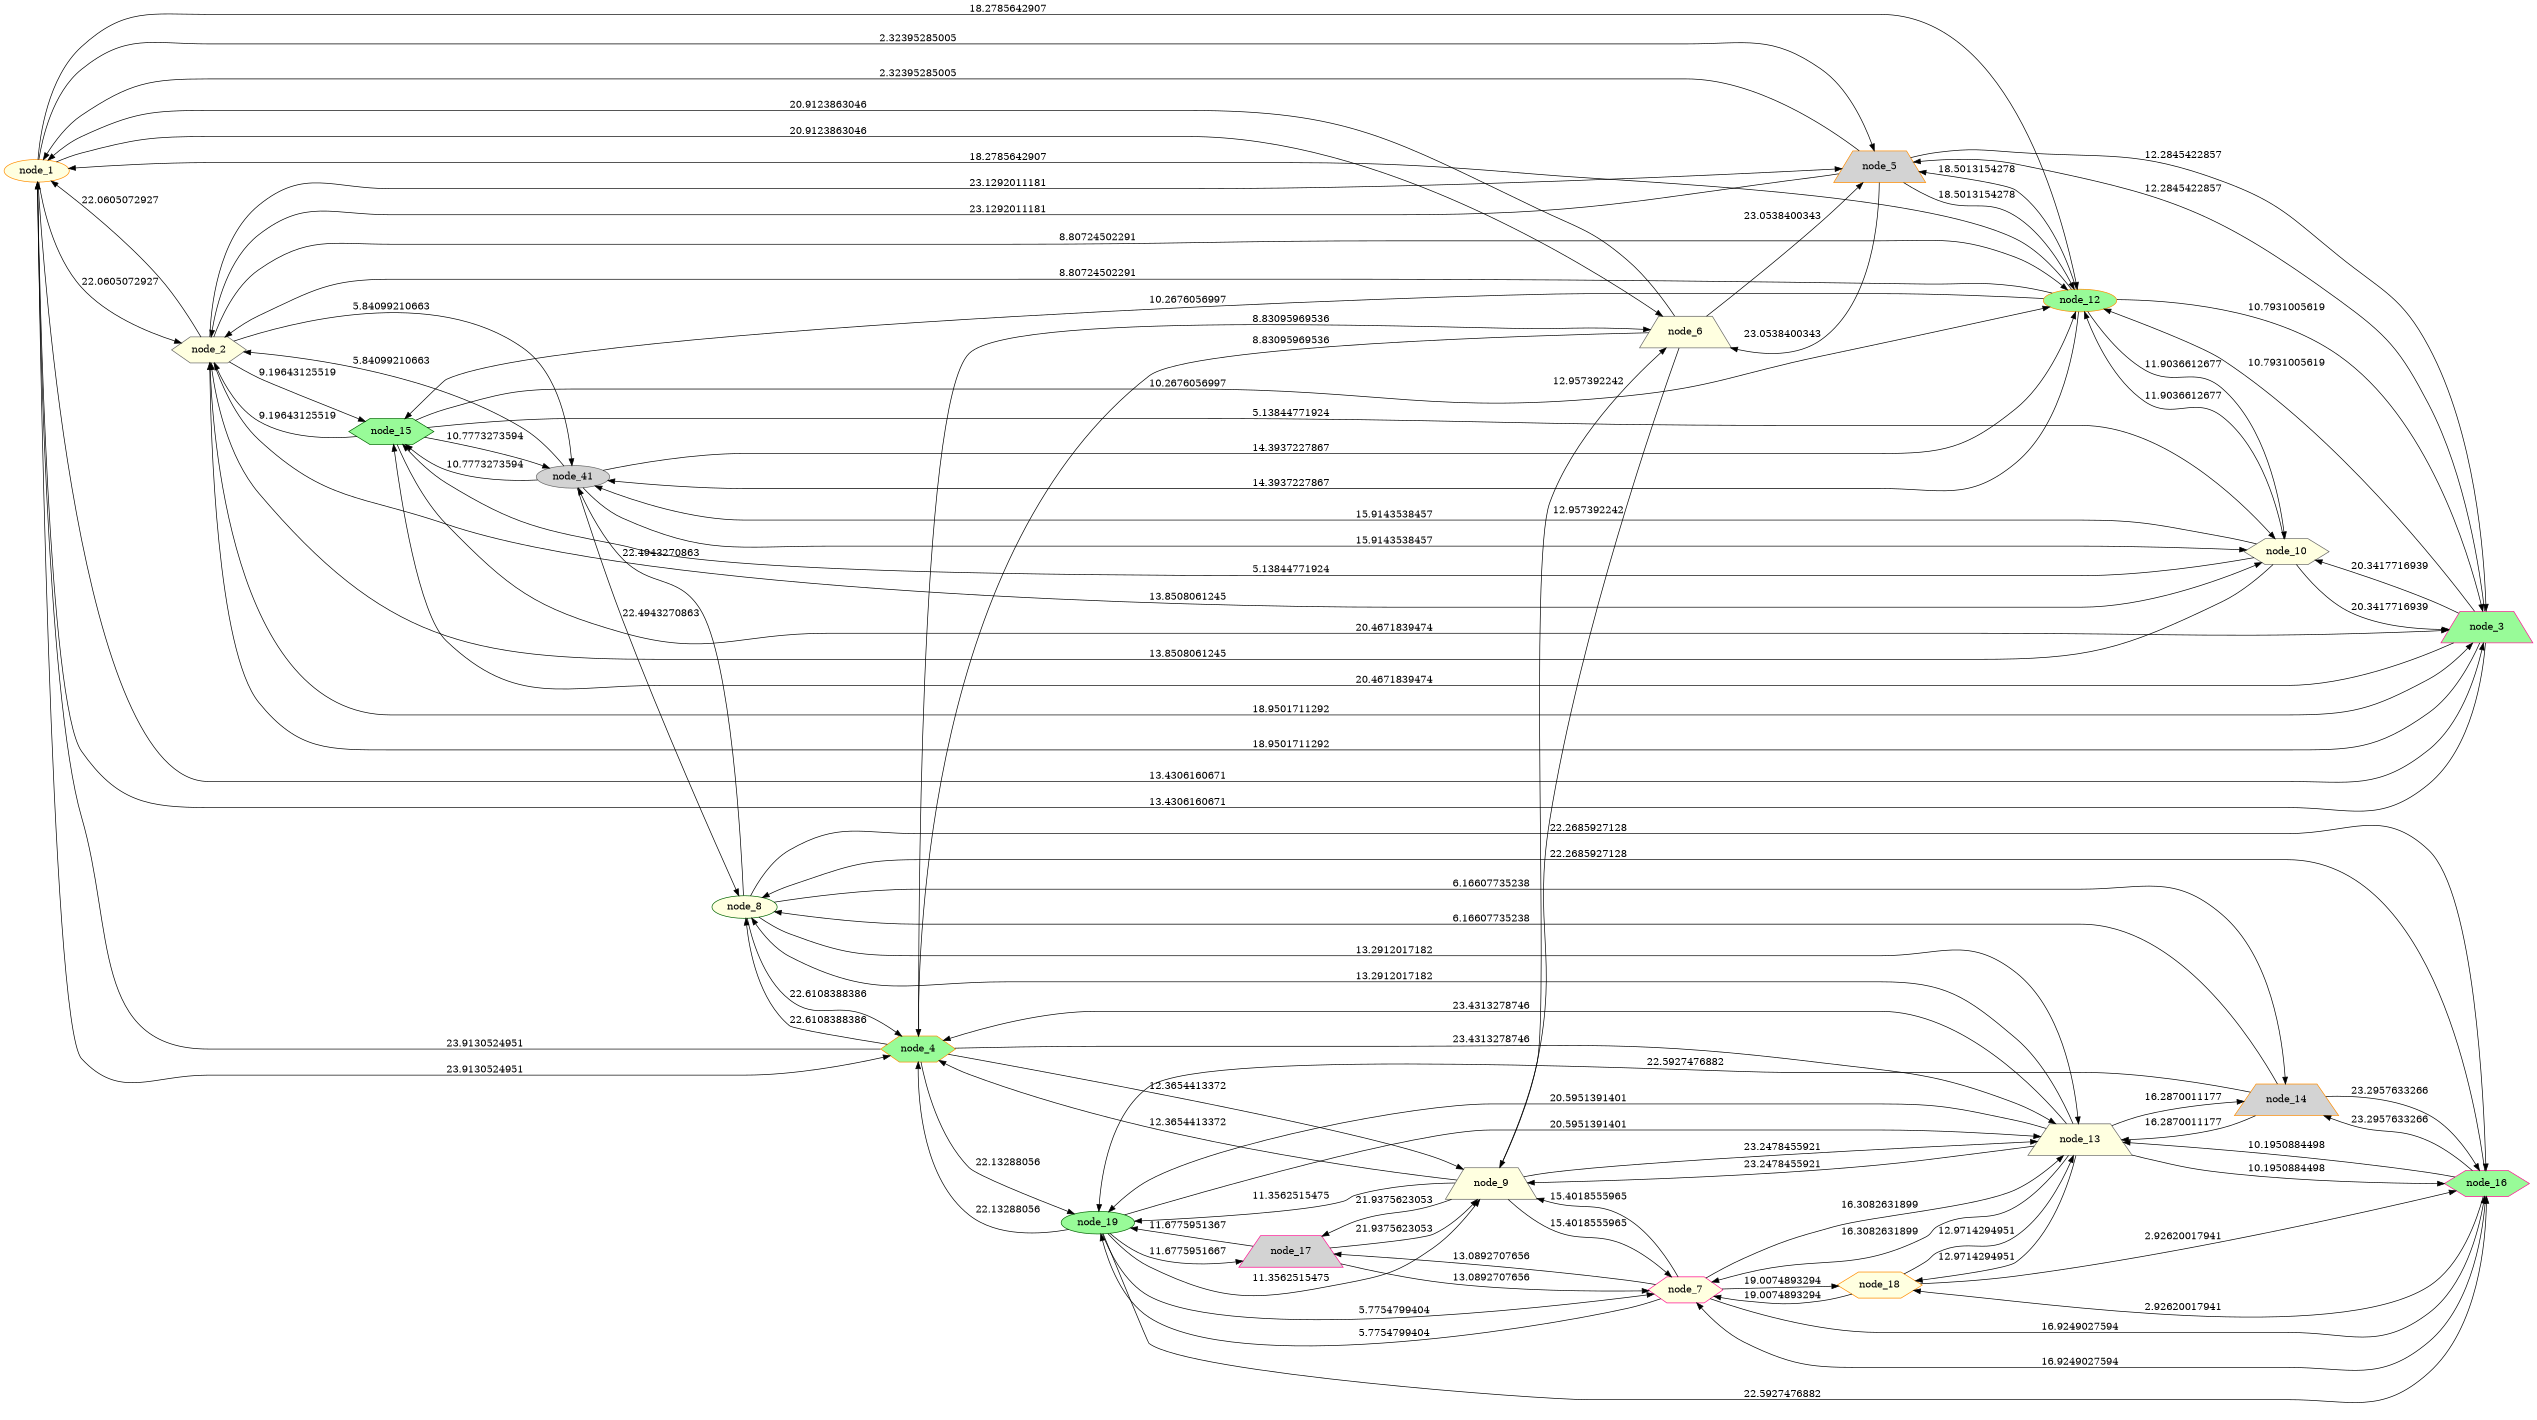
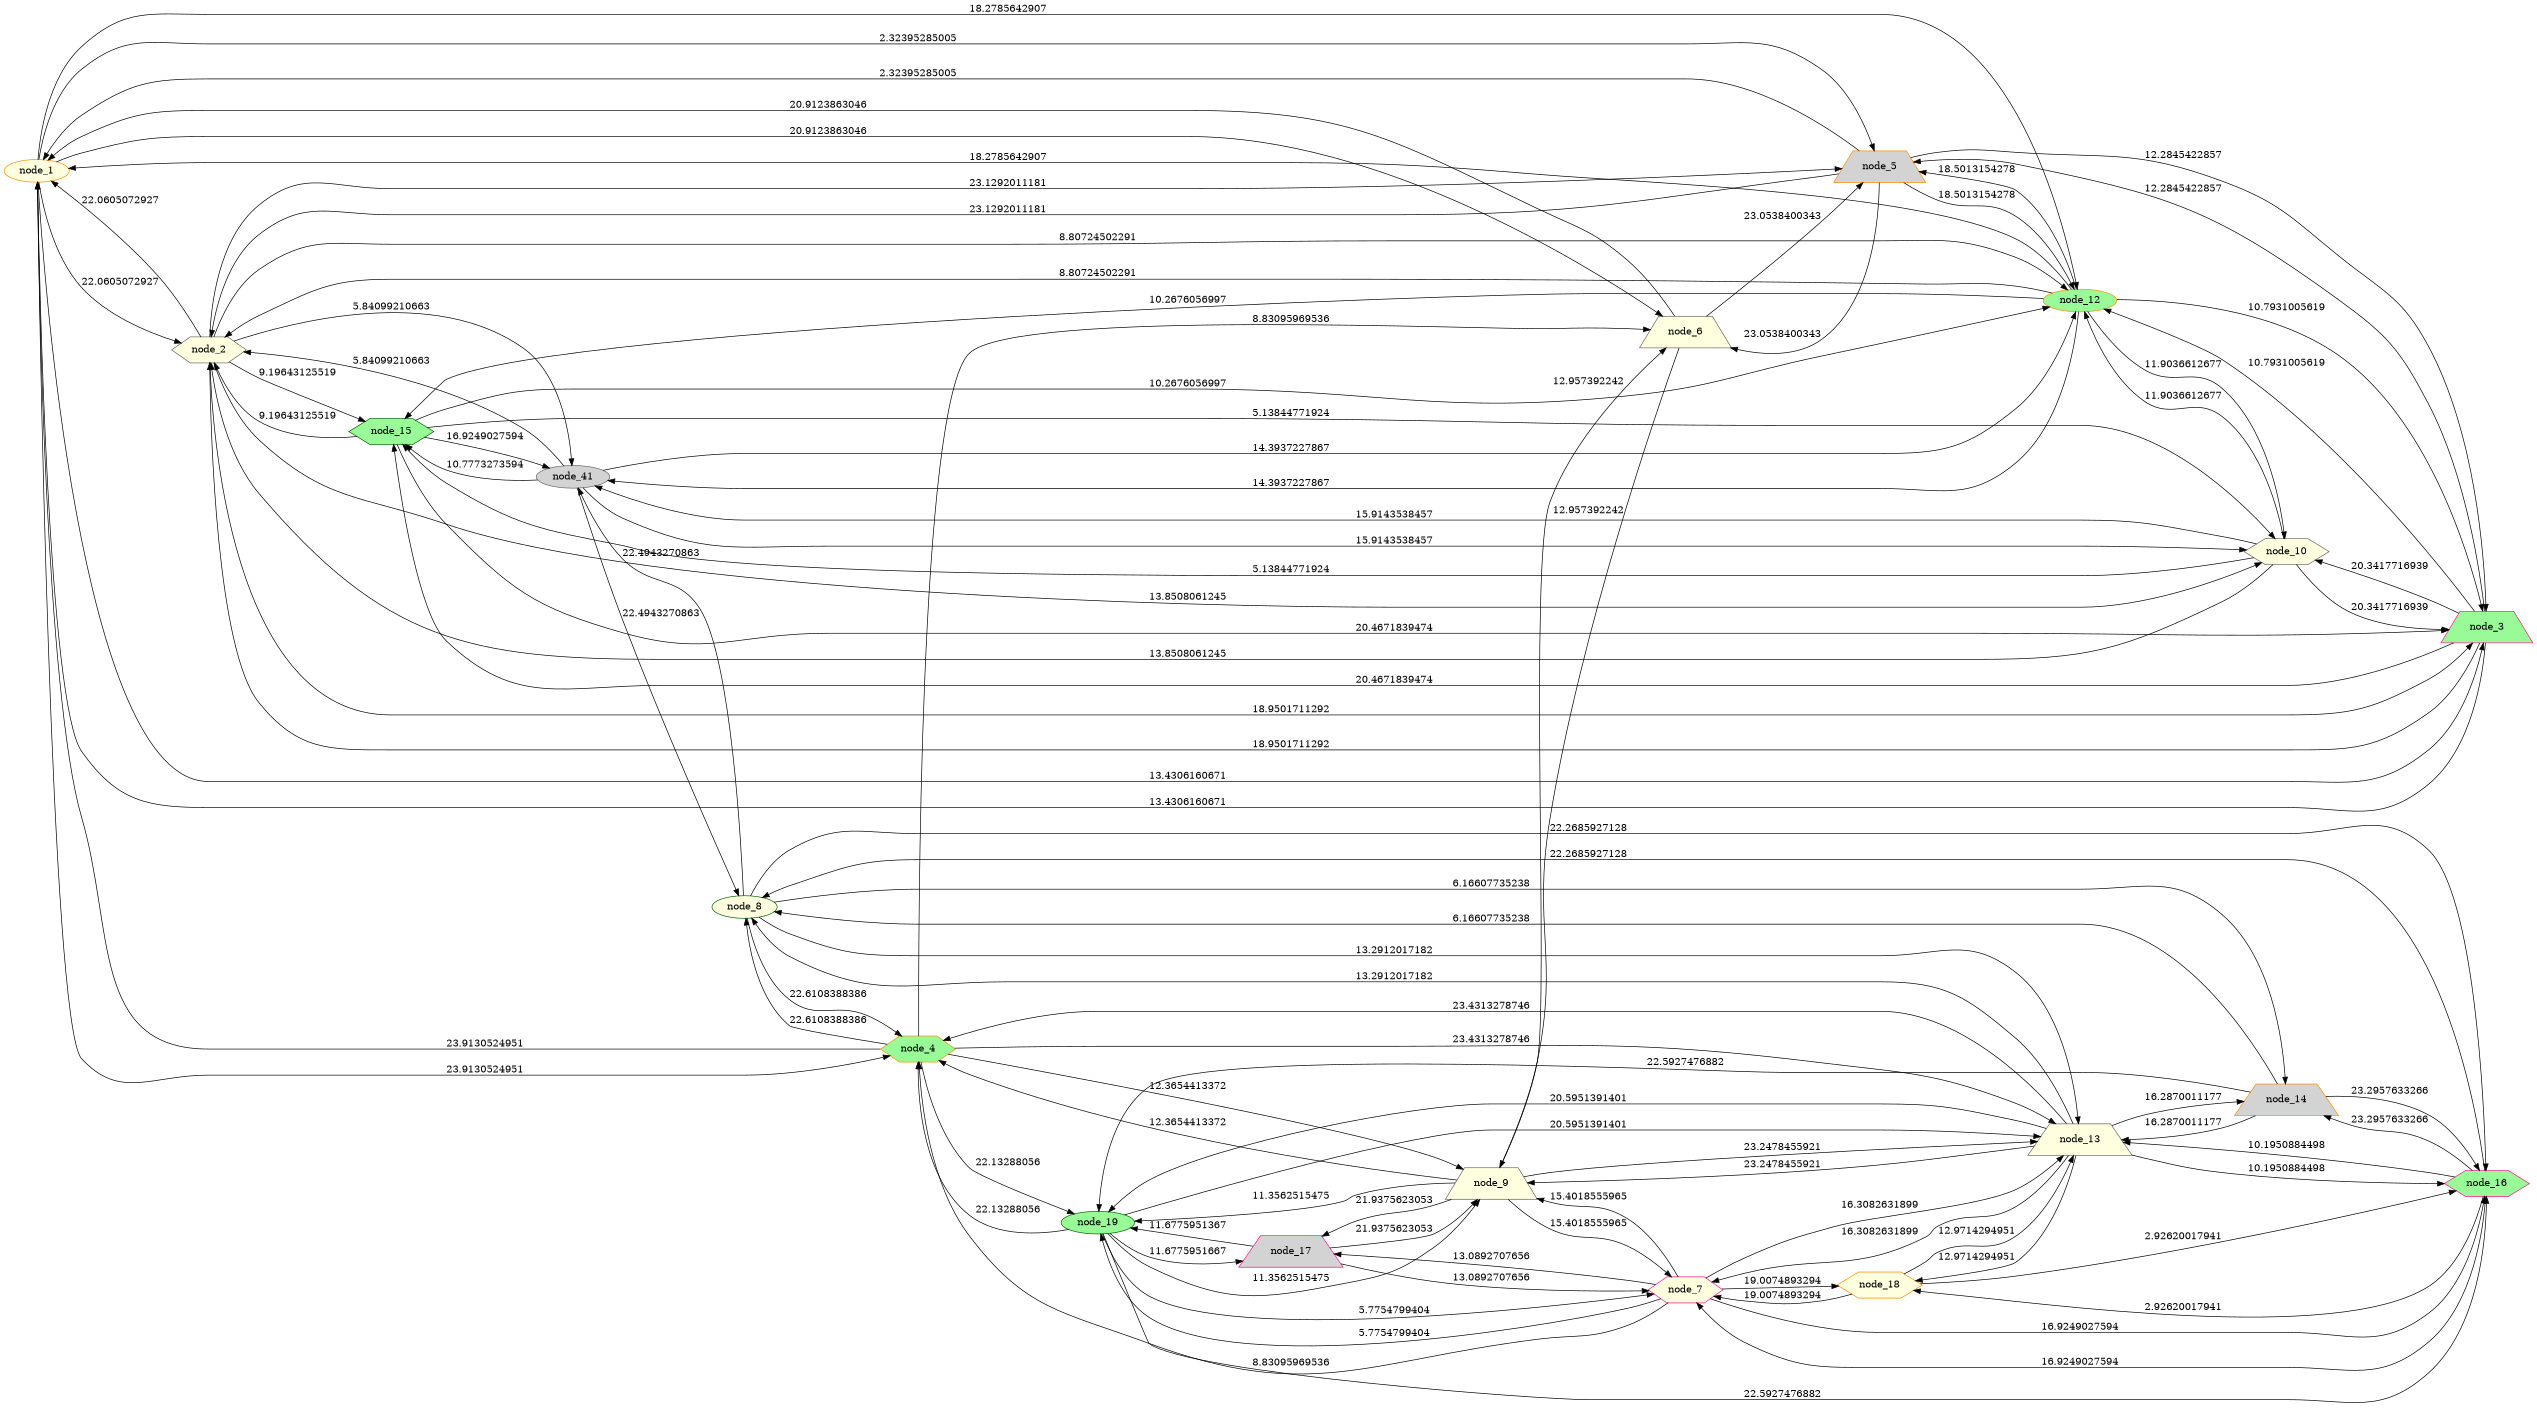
(1096, 429) -> (1129, 1336)
(485, 437) -> (485, 437)
